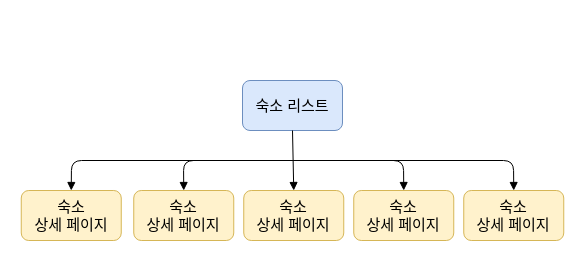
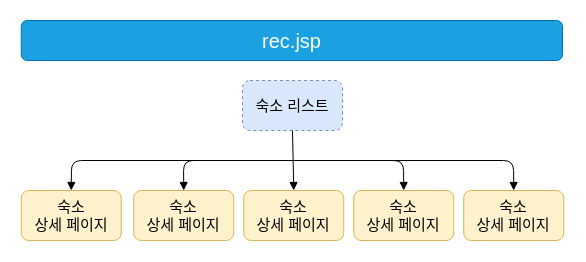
none -> (292, 41)
(293, 106) -> (293, 106)
